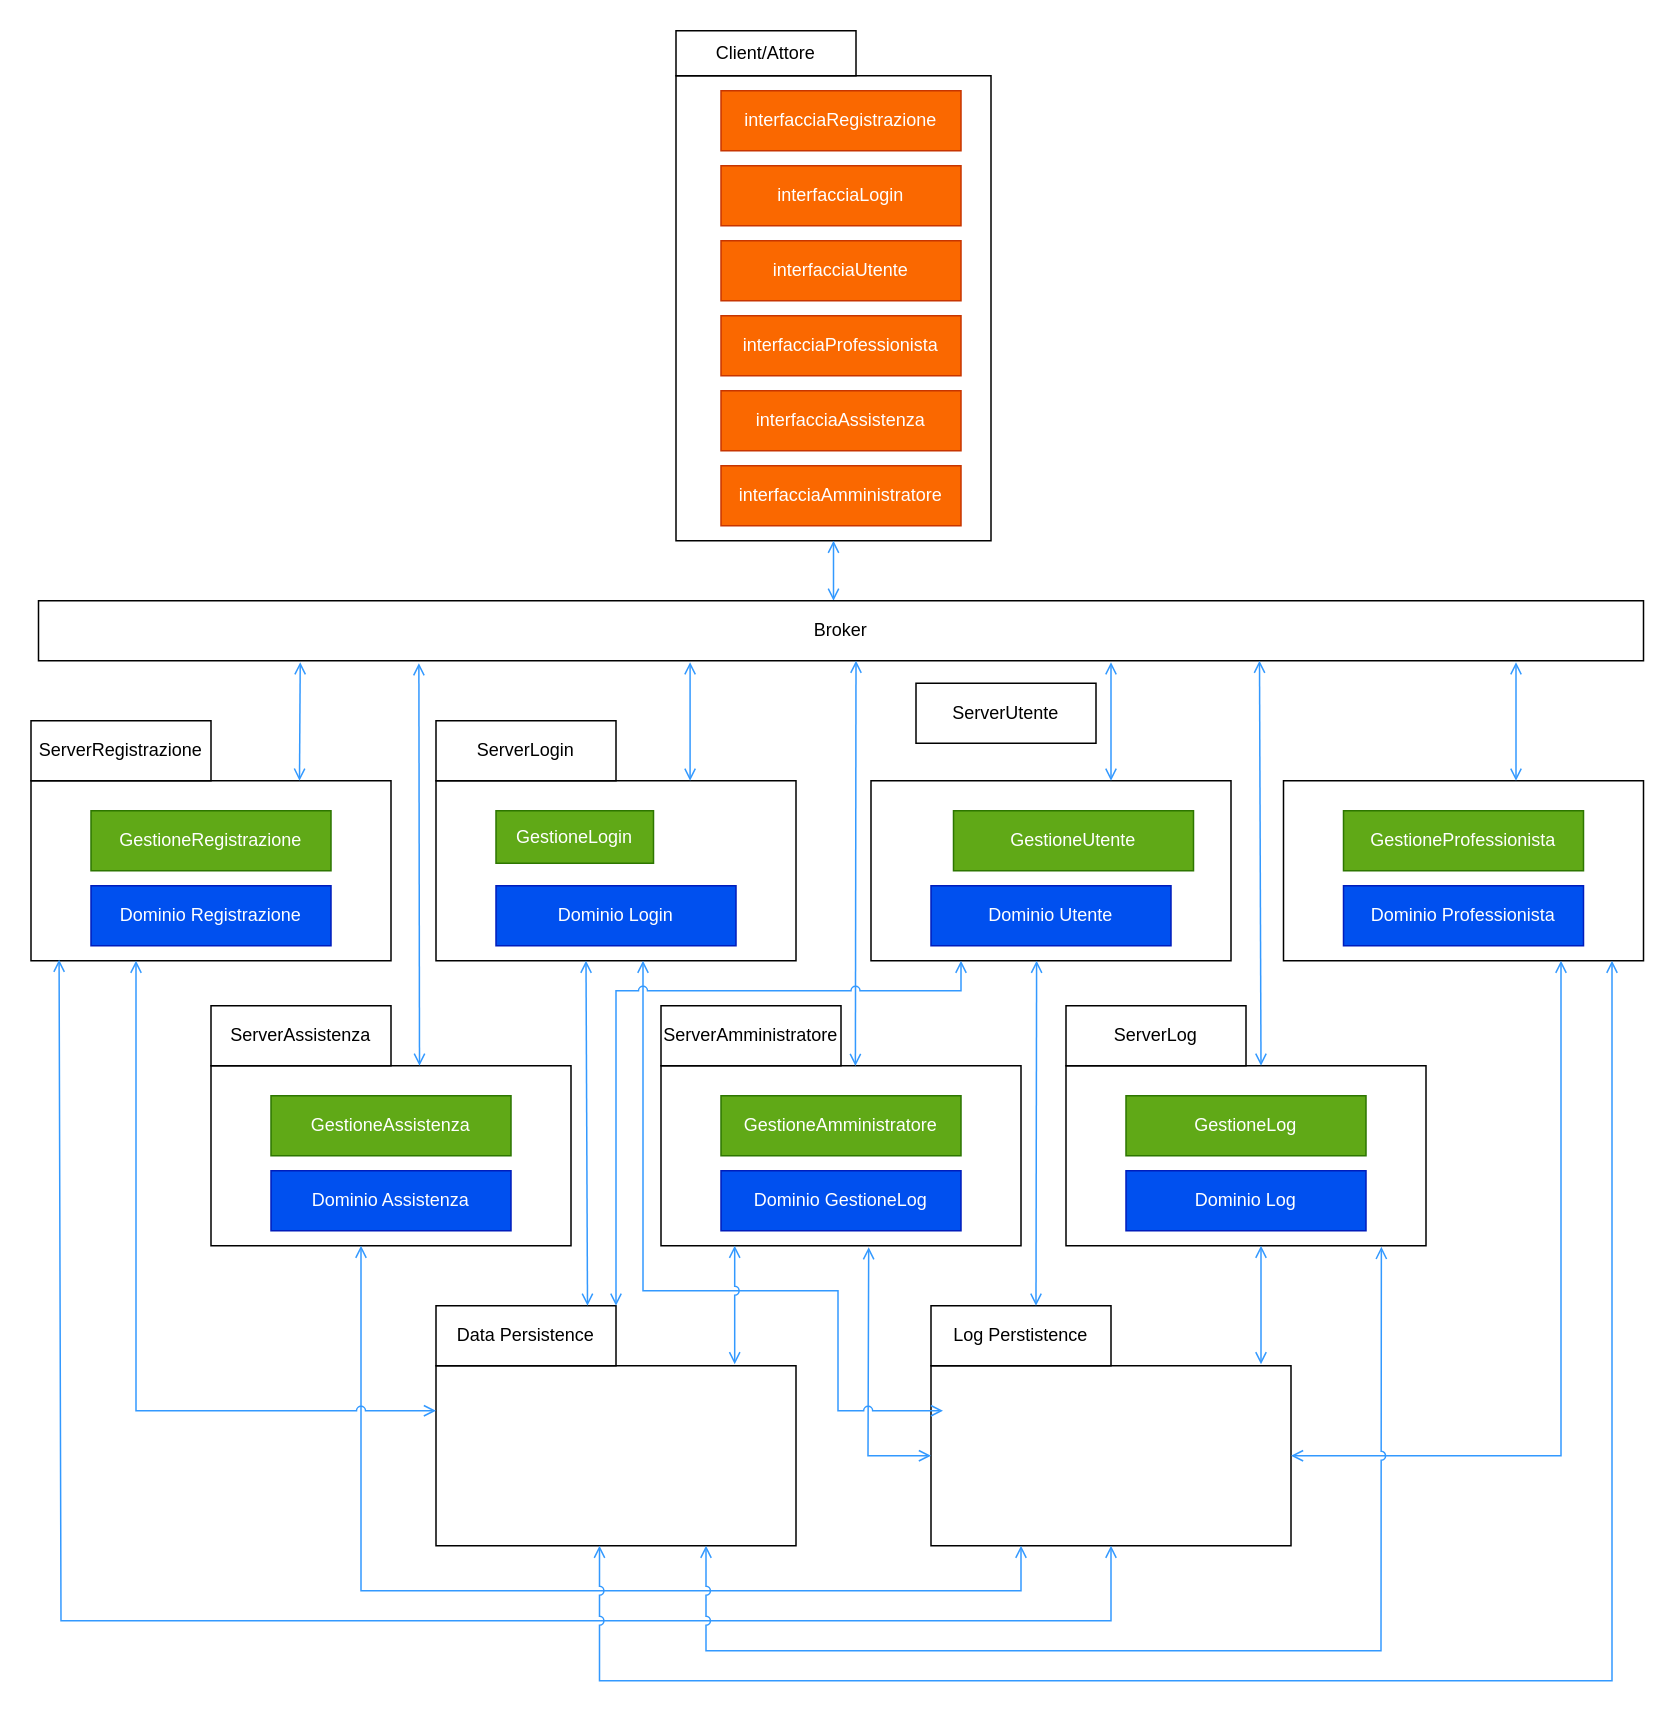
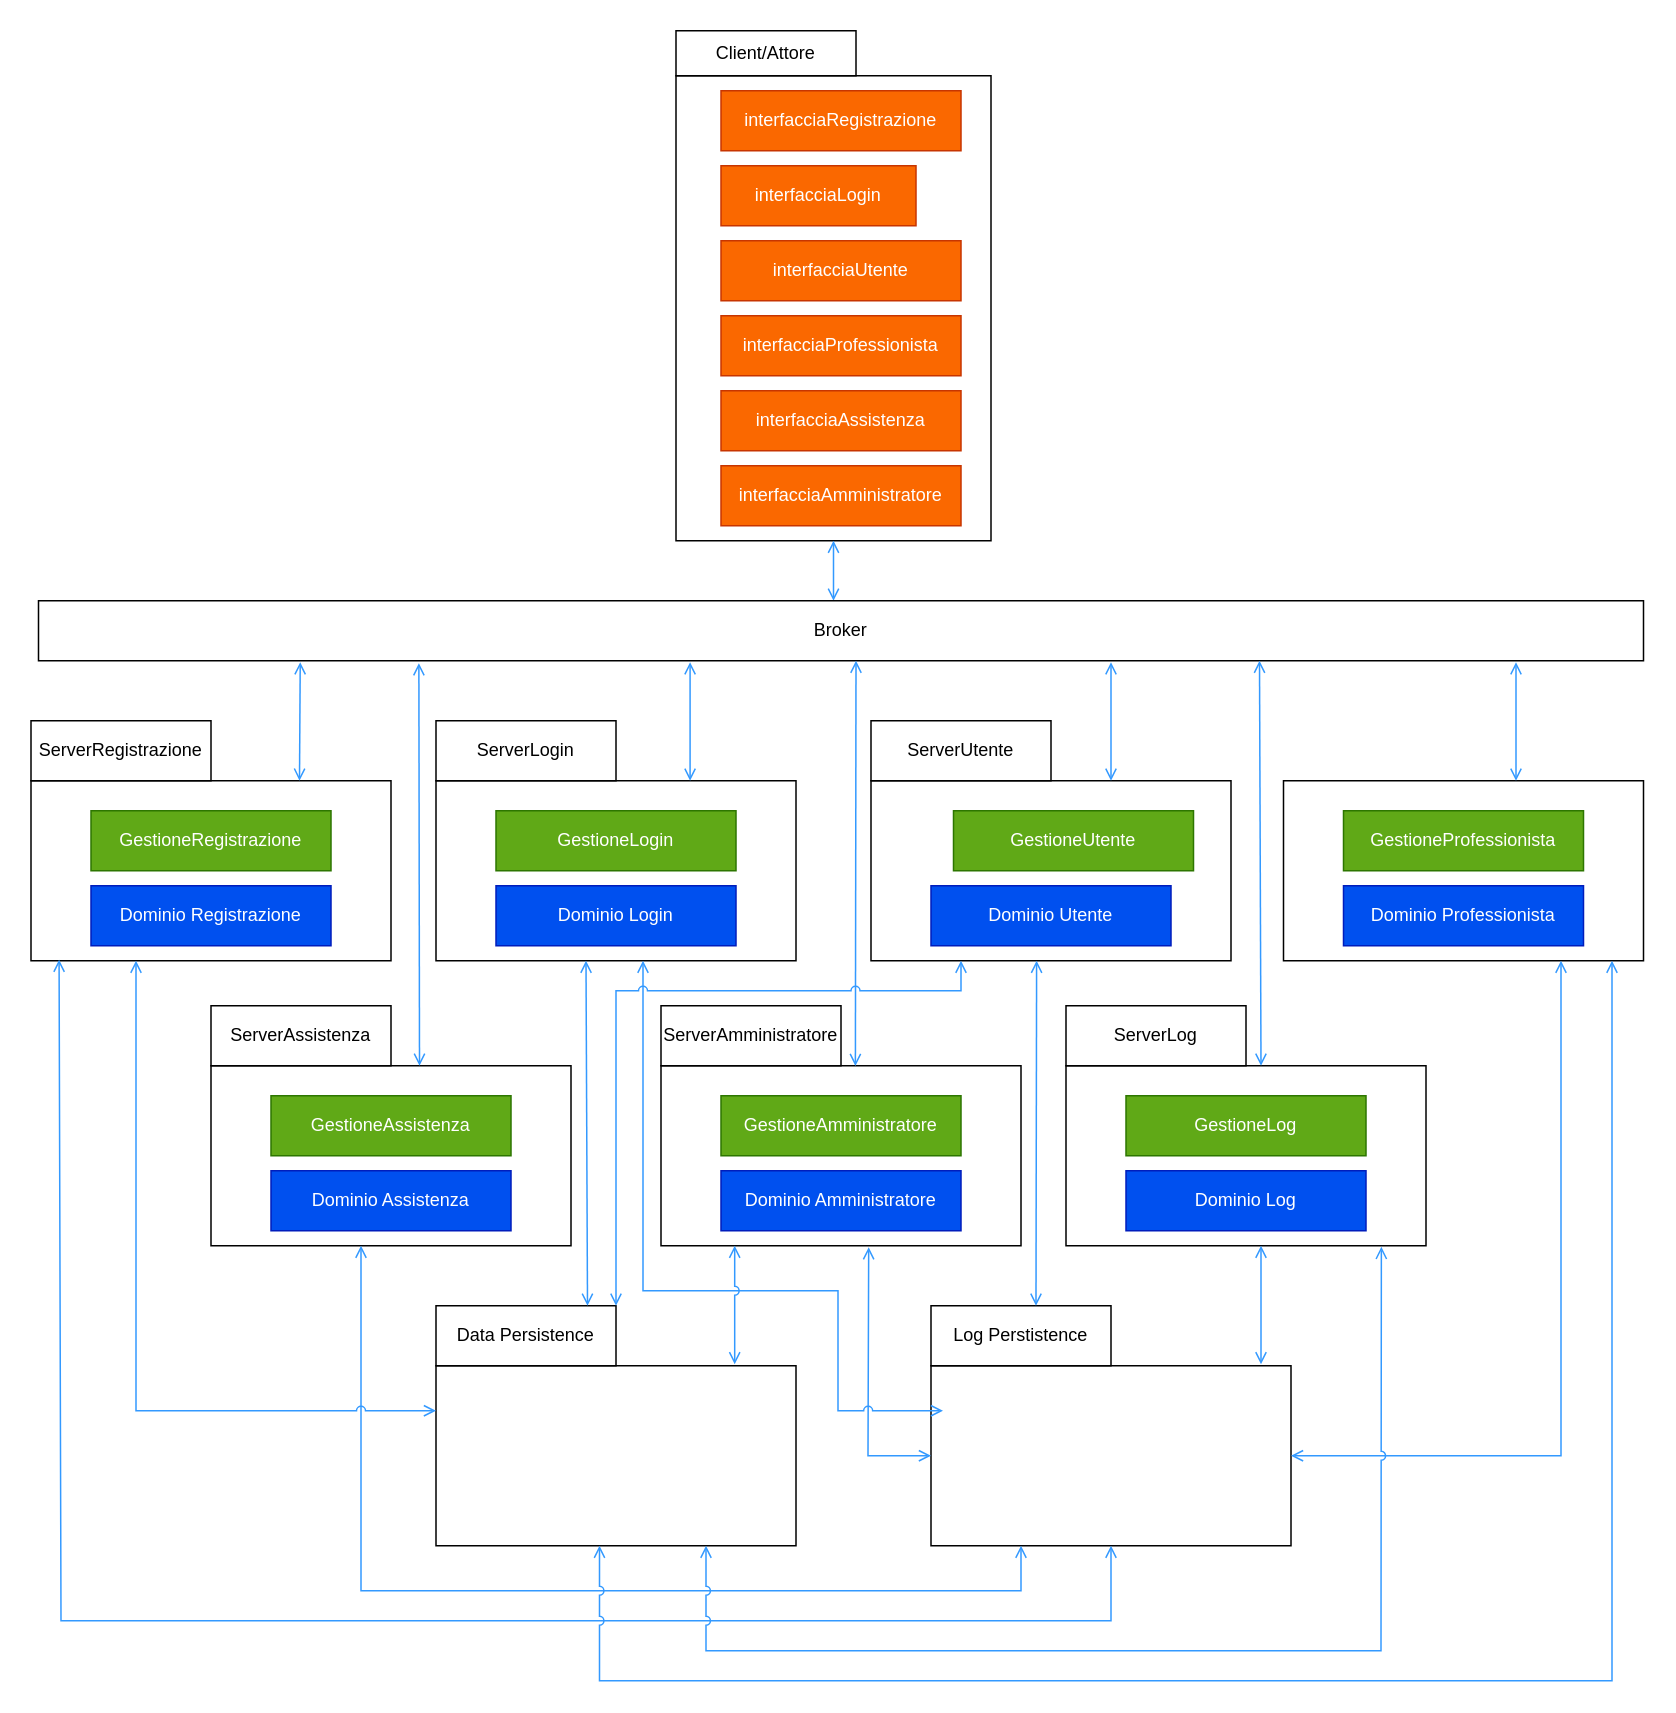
(841, 196) -> (818, 196)
(1006, 713) -> (961, 751)
(575, 837) -> (616, 841)
(841, 1201) -> (841, 1201)
